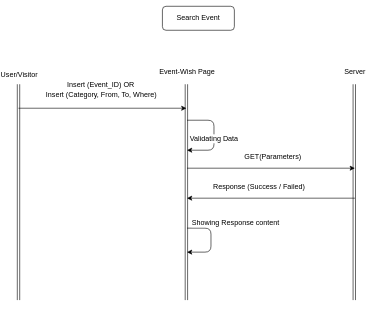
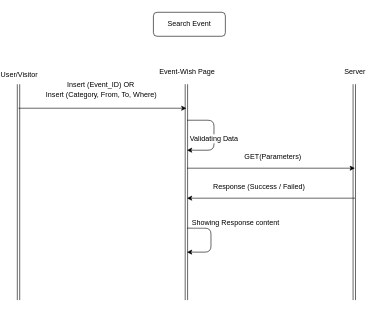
(198, 18) -> (189, 24)
